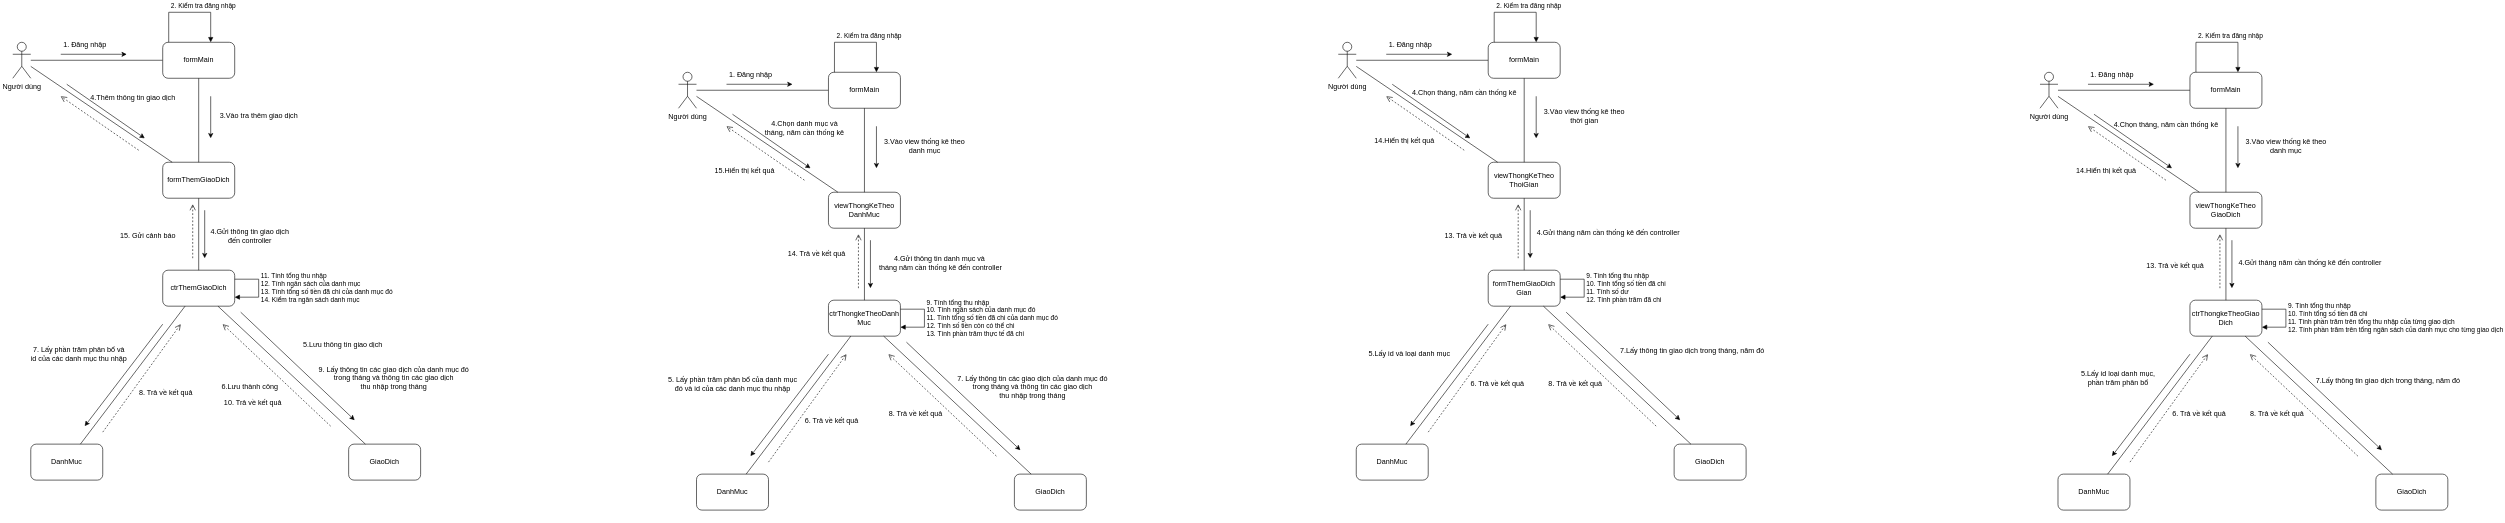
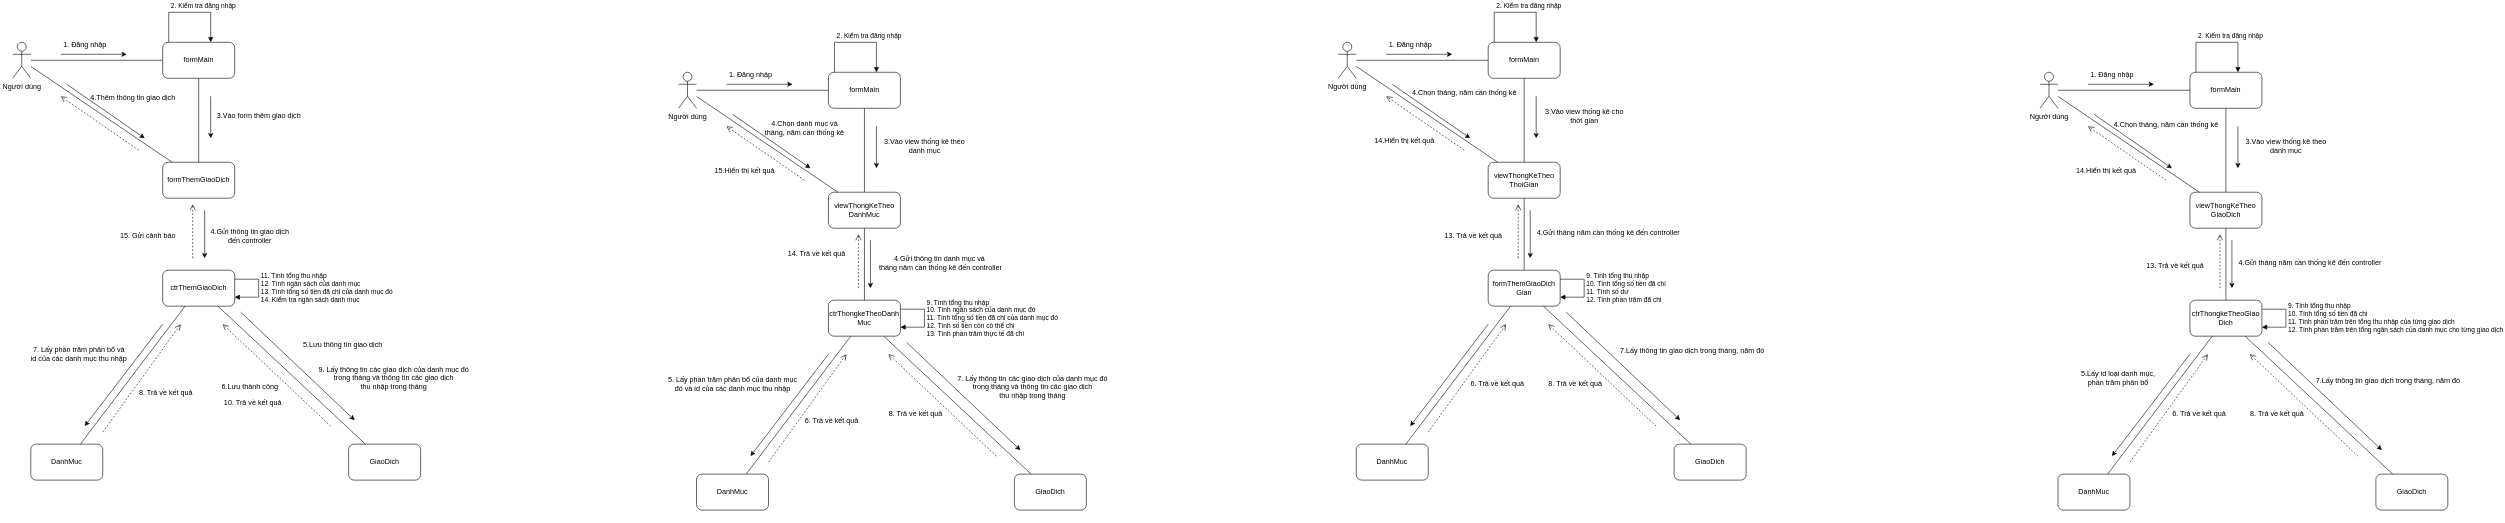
(259, 116) -> (259, 116)
(1585, 116) -> (1585, 116)
(198, 234) -> none
(1410, 354) -> none
